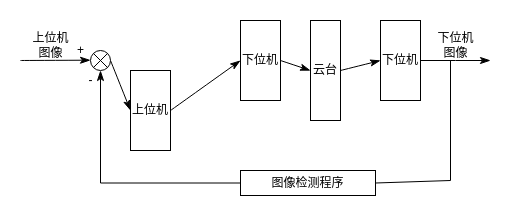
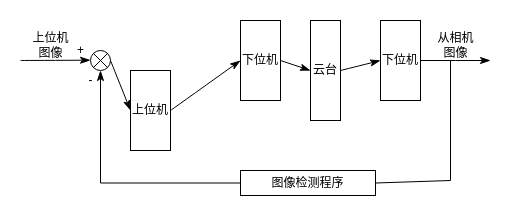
(456, 46) -> (456, 46)
